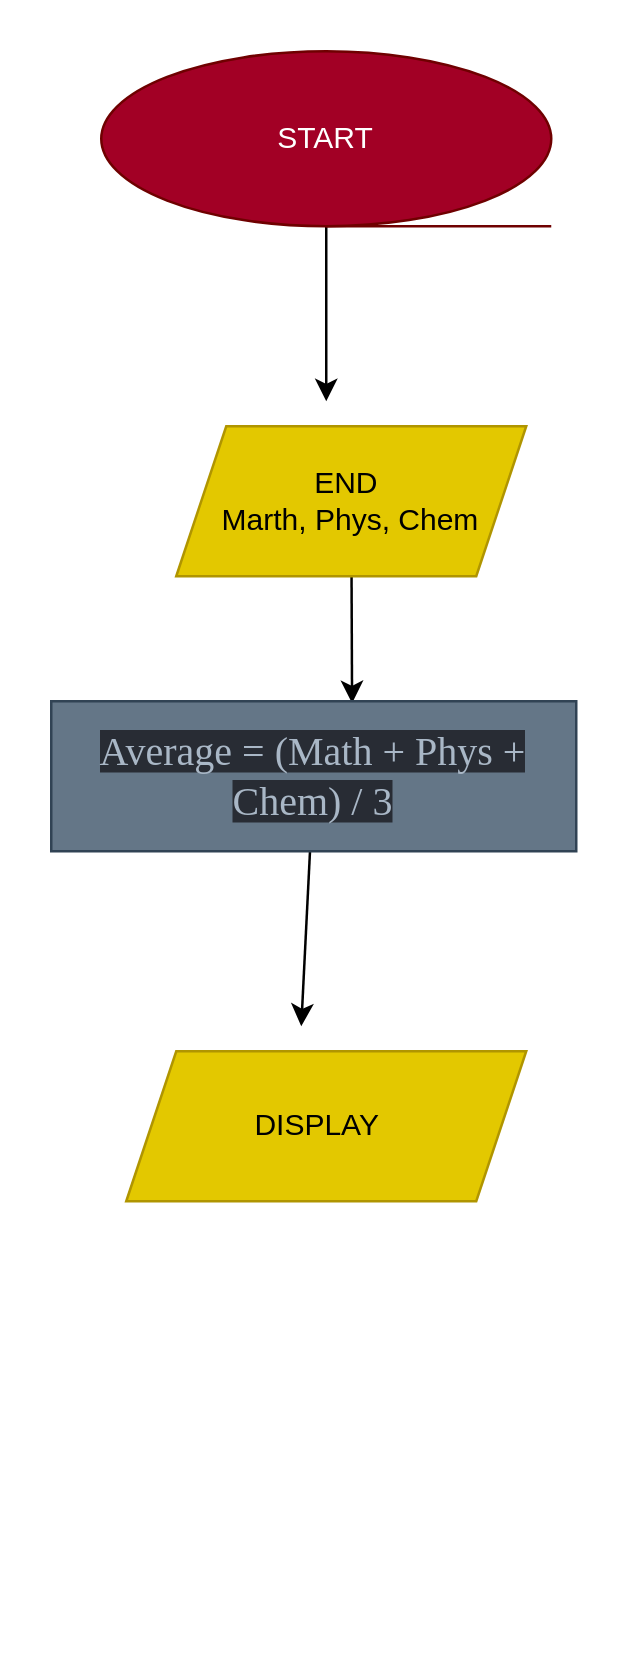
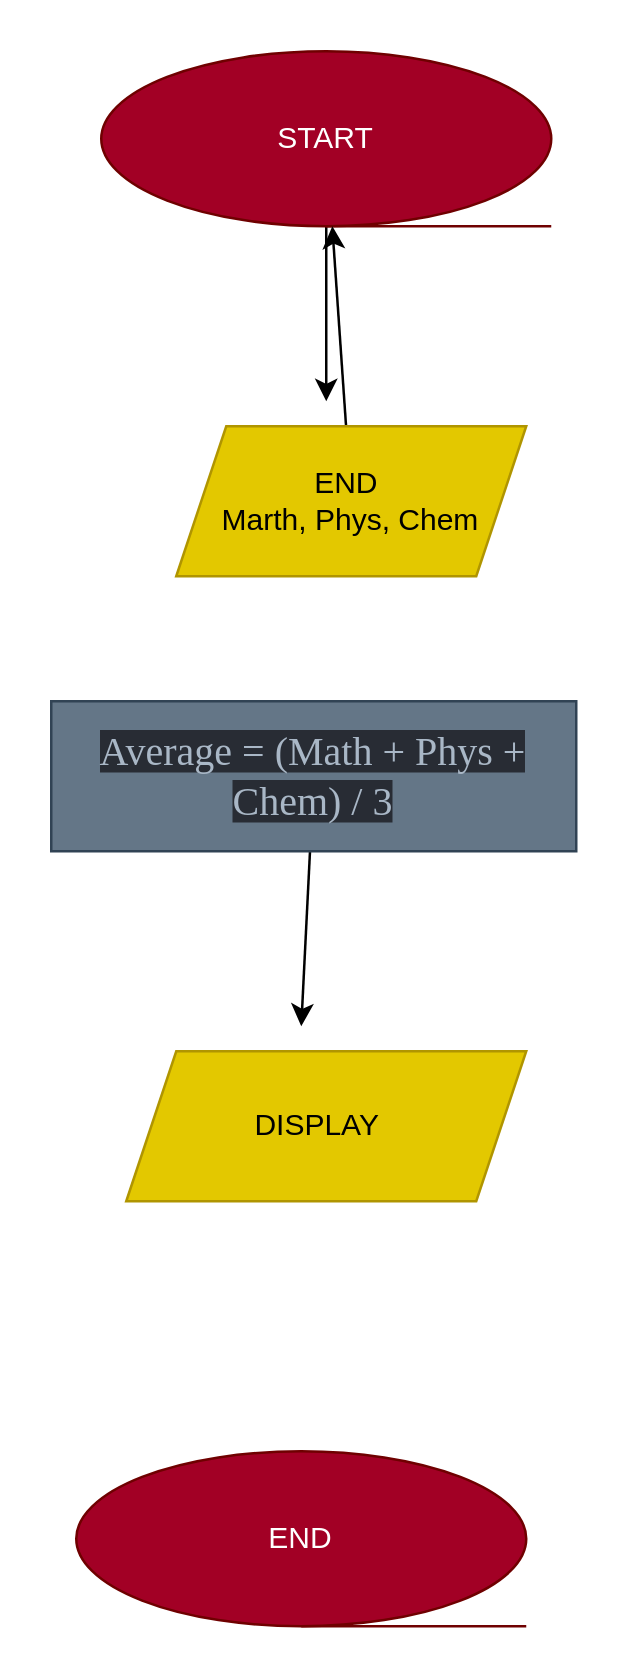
(352, 631) -> (340, 334)
none -> (301, 1539)
